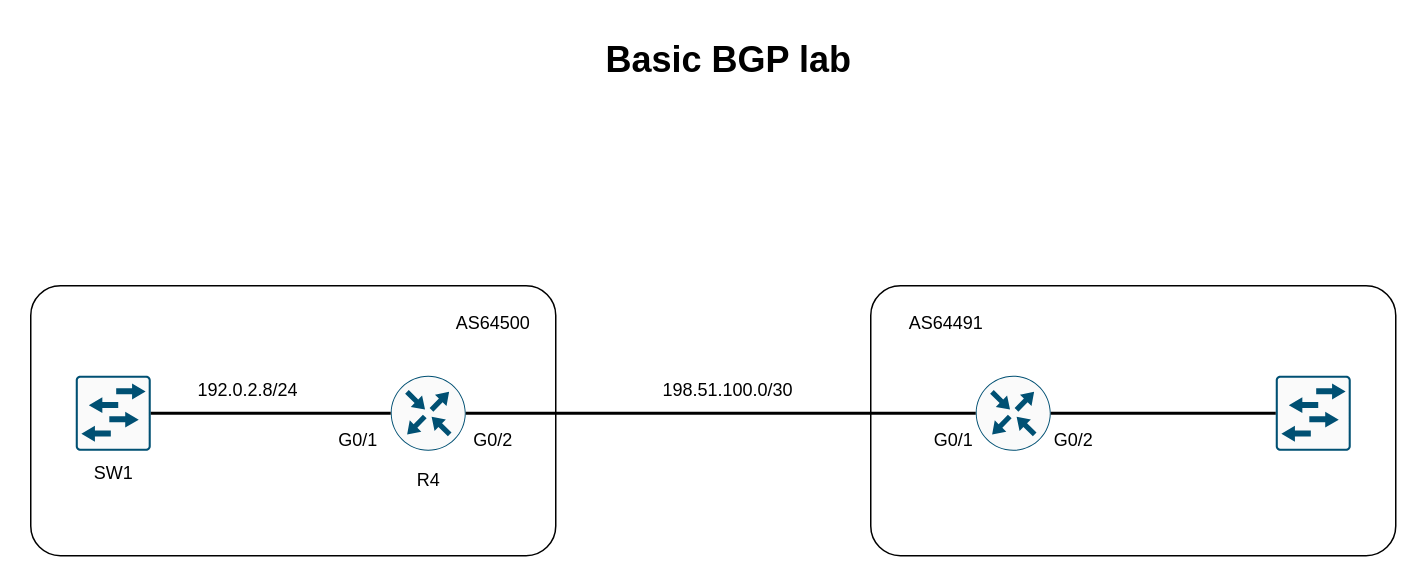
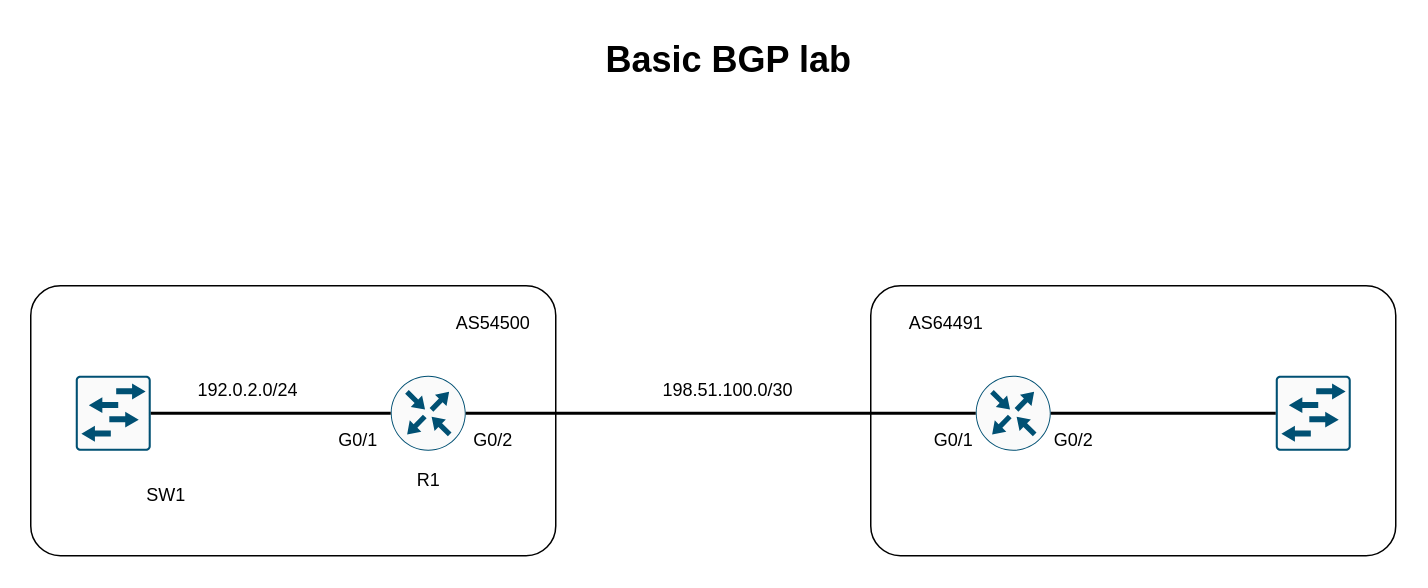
(494, 323) -> (494, 323)
(248, 391) -> (248, 391)
(113, 473) -> (166, 496)
(429, 481) -> (429, 481)
